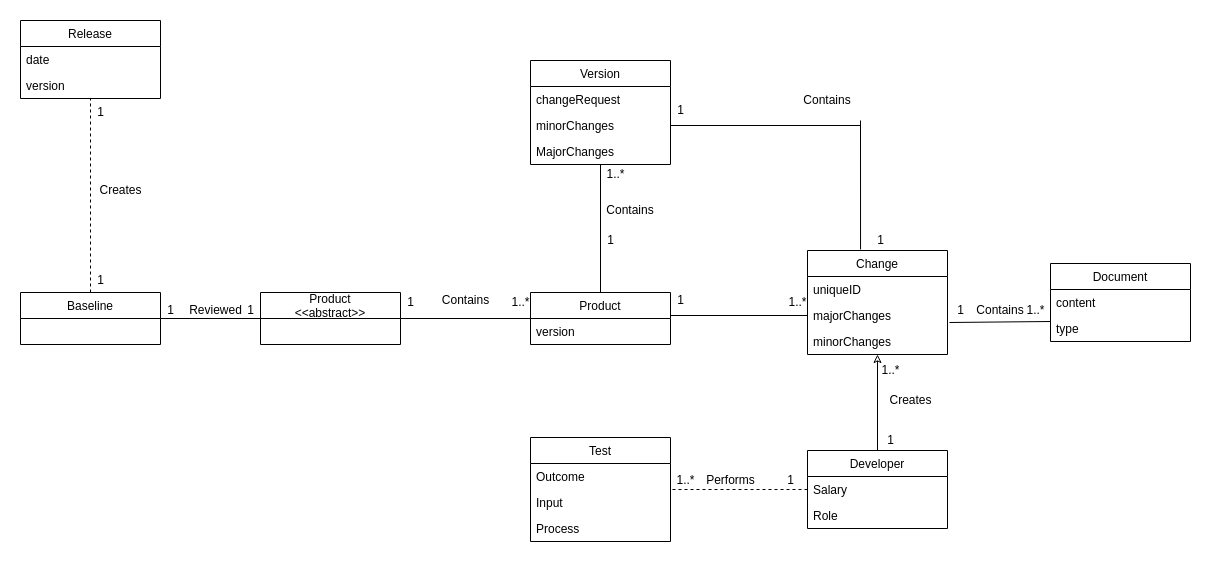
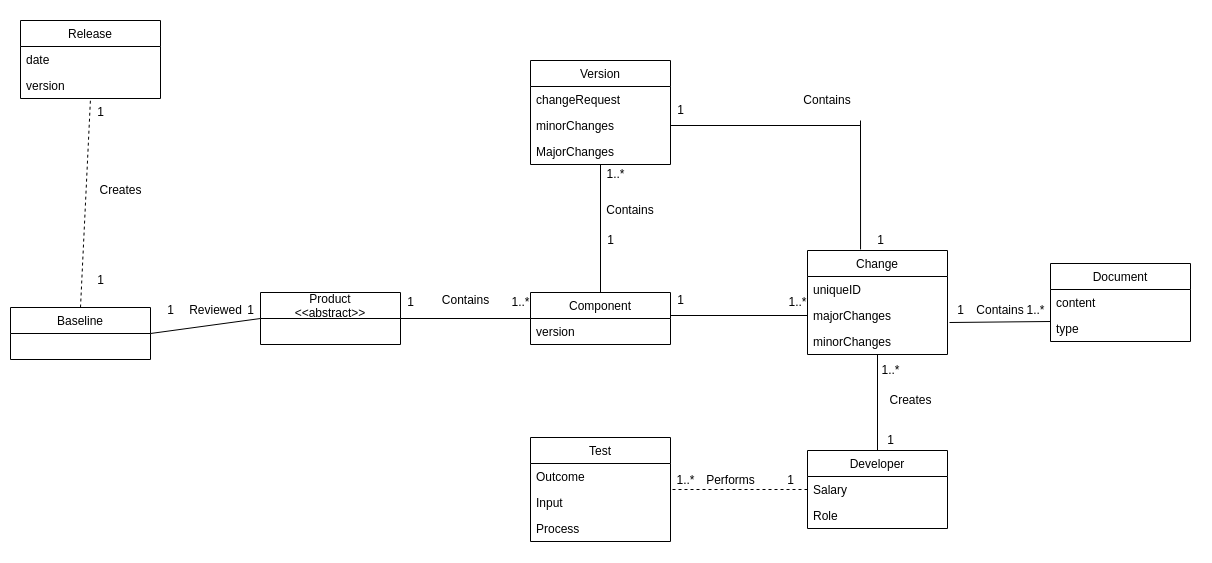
(600, 306) -> (600, 306)
(91, 319) -> (81, 334)
(878, 363) -> (878, 361)
